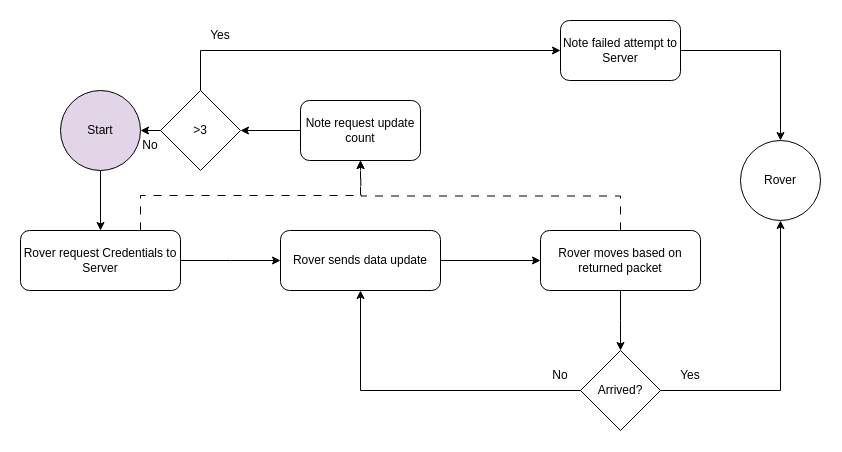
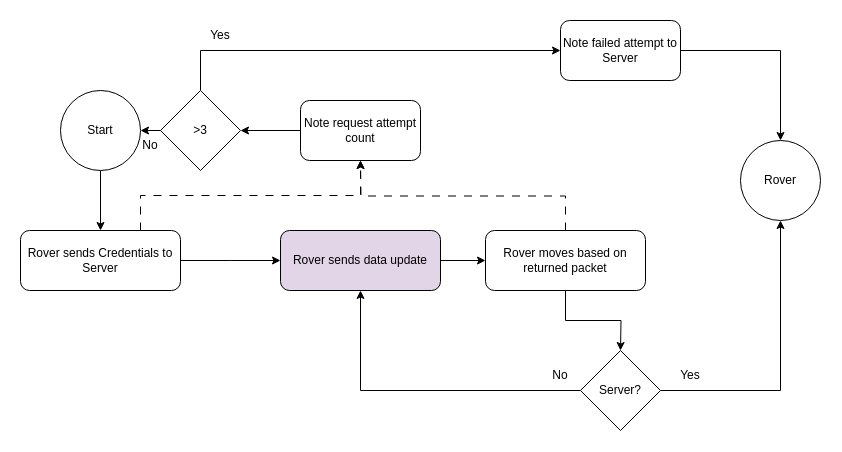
(101, 131) -> (101, 131)
(361, 131) -> (361, 131)
(101, 261) -> (101, 261)
(361, 261) -> (361, 261)
(621, 261) -> (566, 261)
(621, 391) -> (621, 391)
